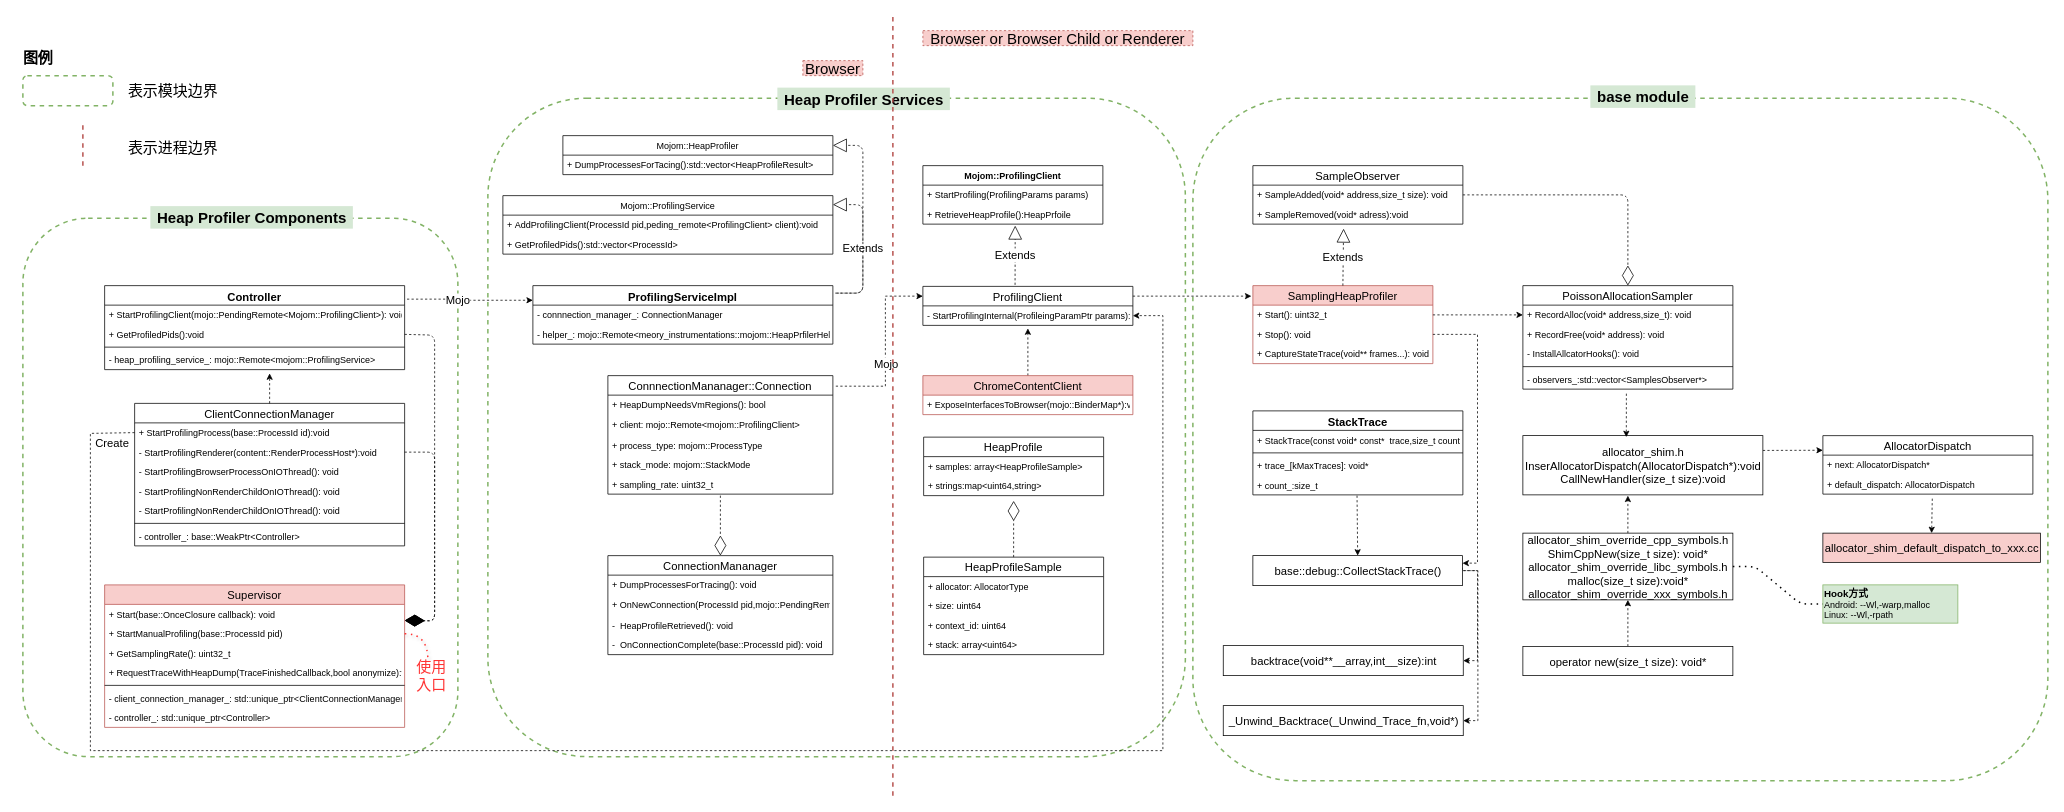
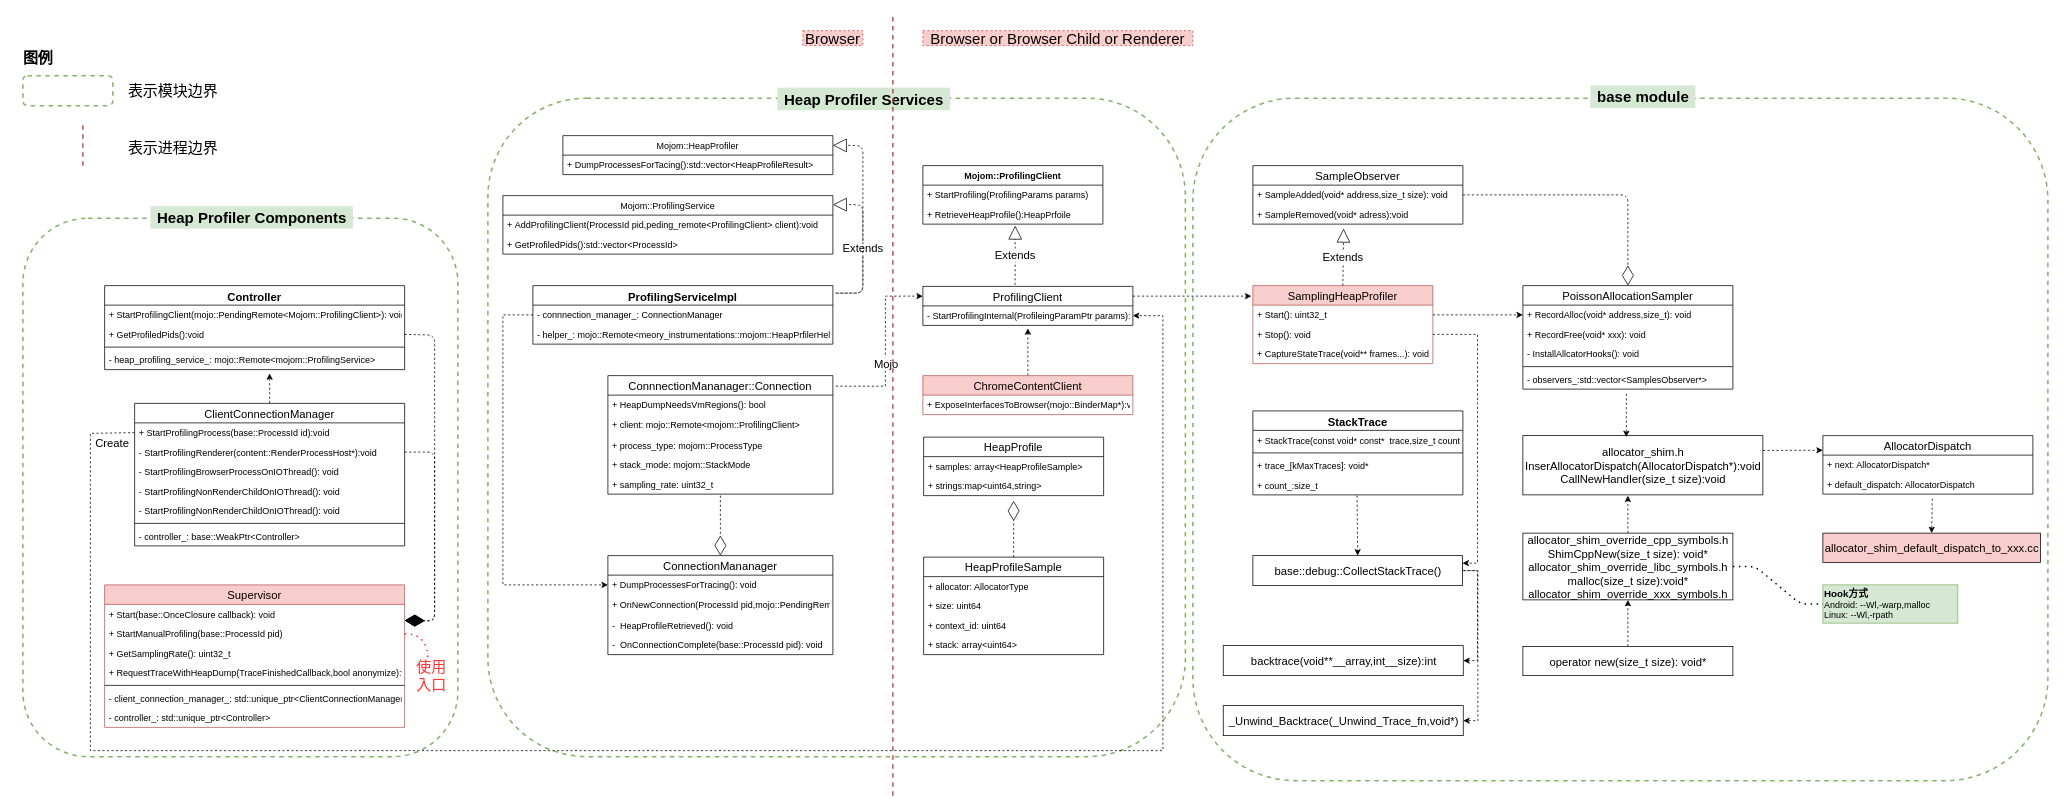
(833, 68) -> (833, 38)
(486, 300) -> none
(1603, 335) -> (1593, 335)
none -> (601, 585)
